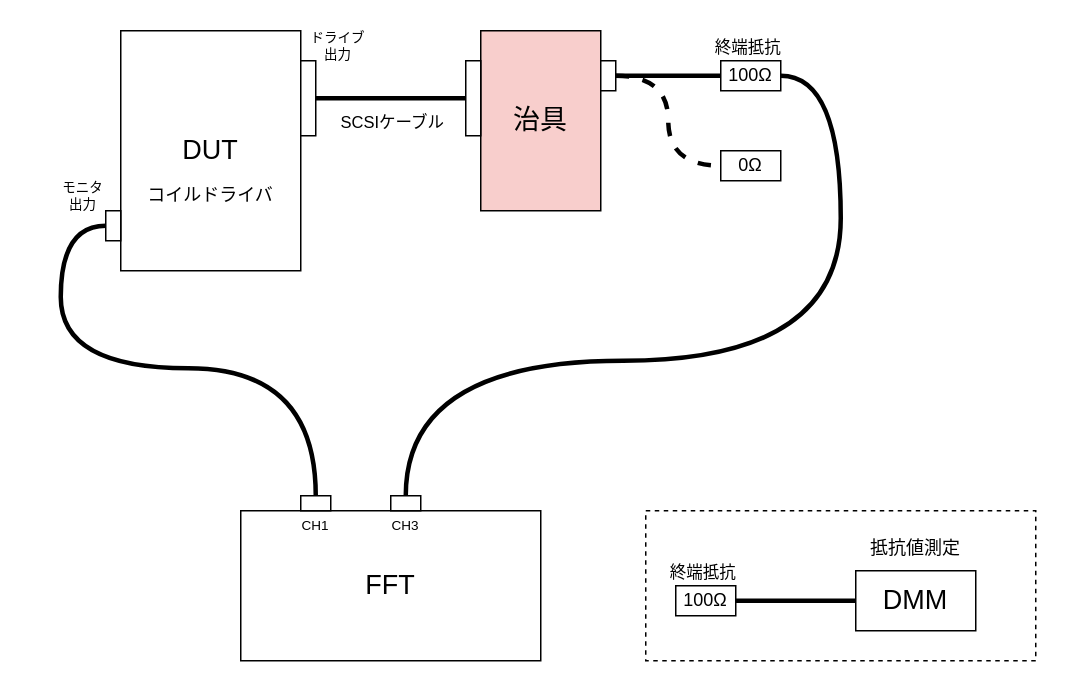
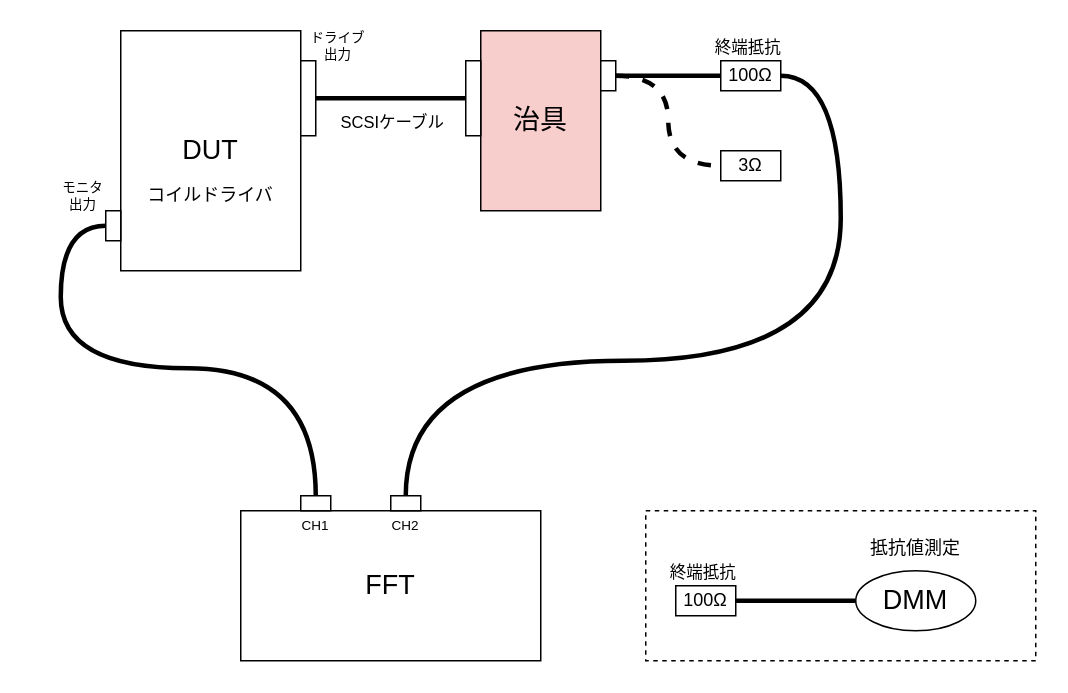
(751, 166) -> (751, 166)
(406, 526) -> (406, 526)
(916, 601) -> (916, 601)
